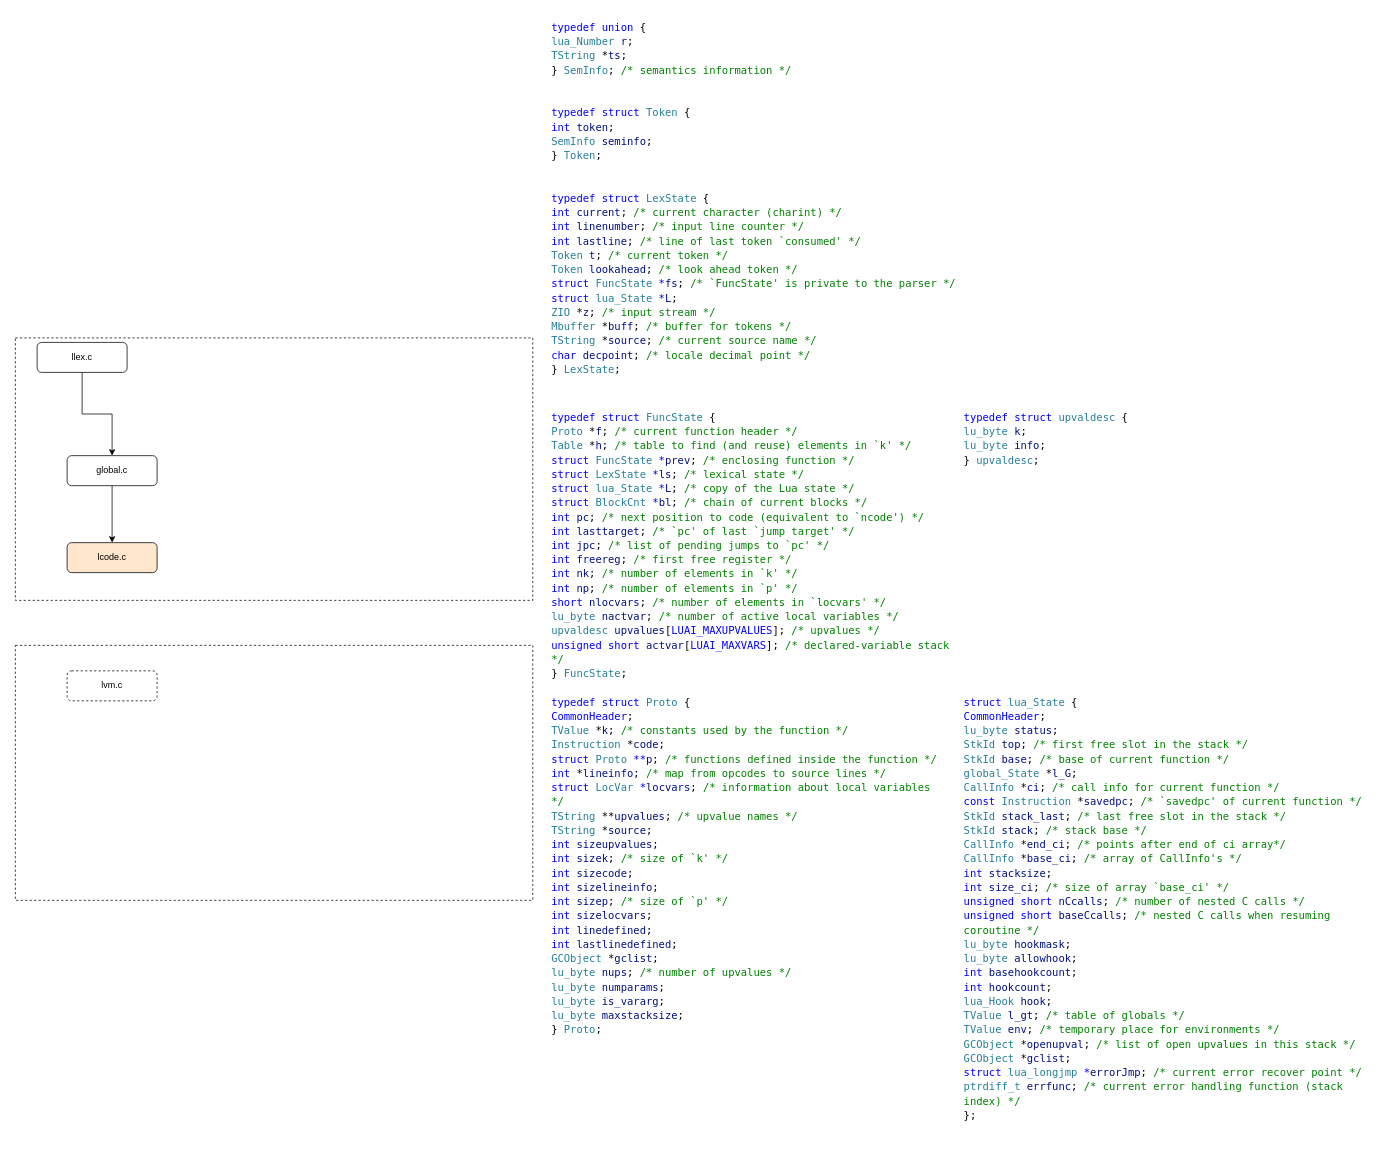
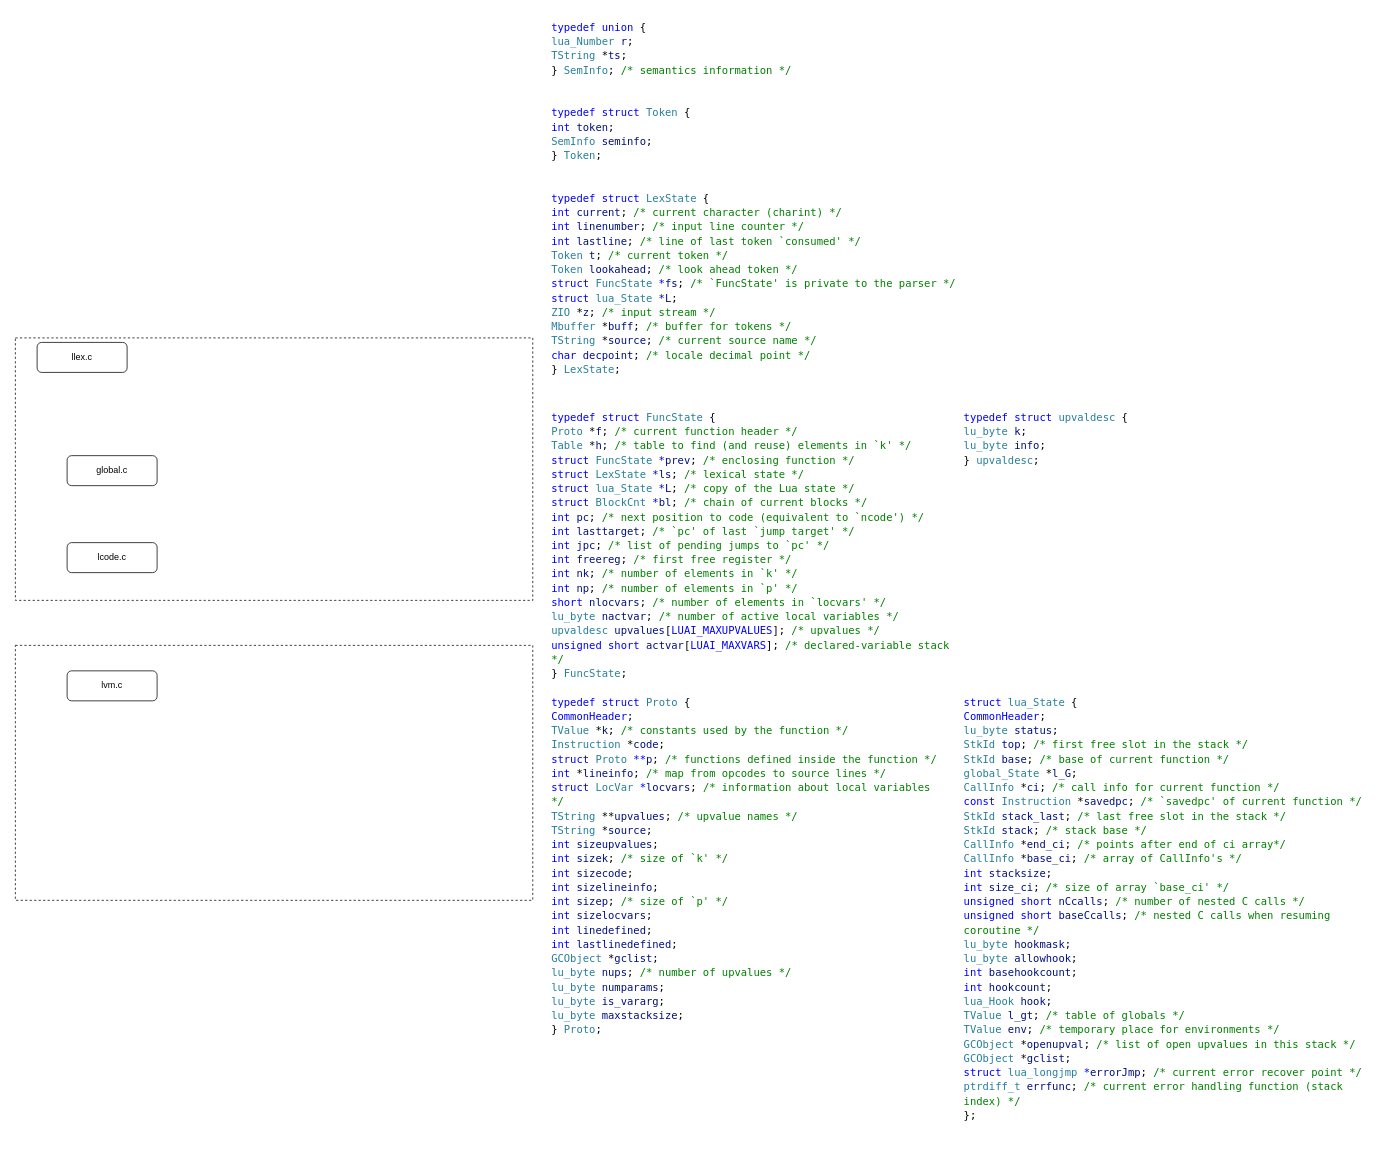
(82, 413) -> none
(112, 536) -> none
(112, 558) -> (112, 558)
(112, 686) -> (112, 686)
